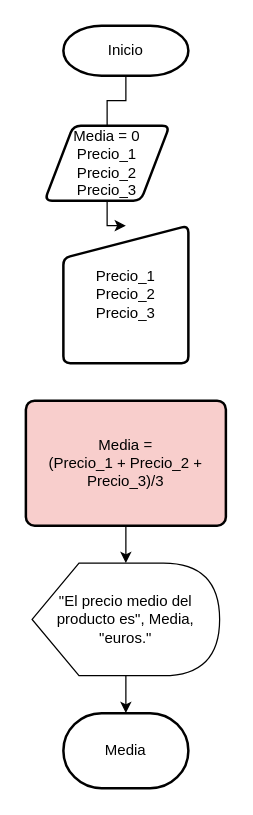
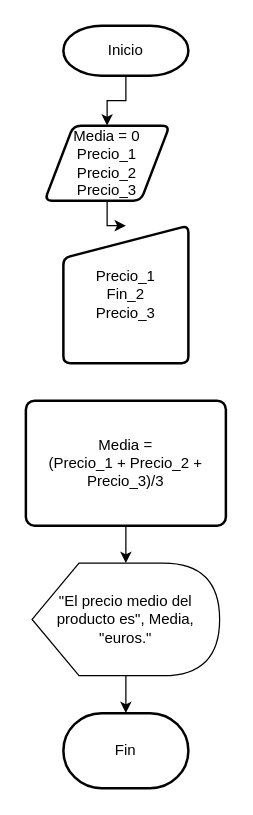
(107, 119) -> (107, 116)
(126, 294) -> (126, 294)
(126, 463) -> (126, 463)
(126, 751) -> (126, 751)
